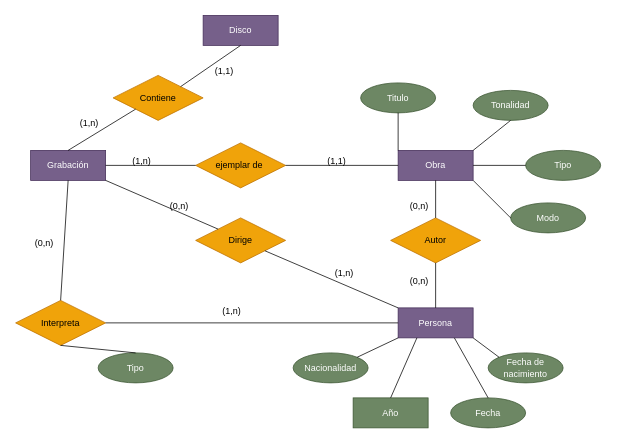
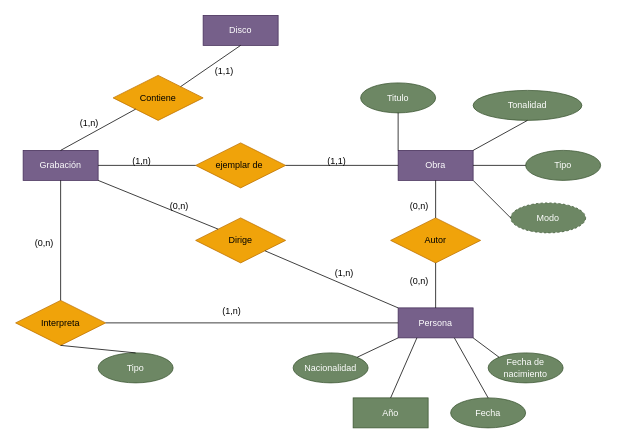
(510, 105) -> (527, 105)
(68, 165) -> (60, 165)
(548, 218) -> (548, 218)
